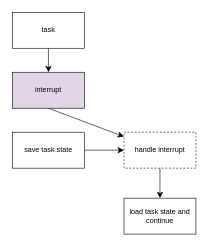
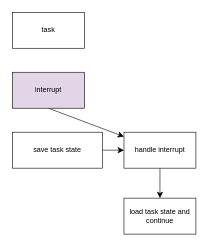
(48, 56) -> none
(48, 150) -> (57, 150)
(160, 150) -> (160, 150)
